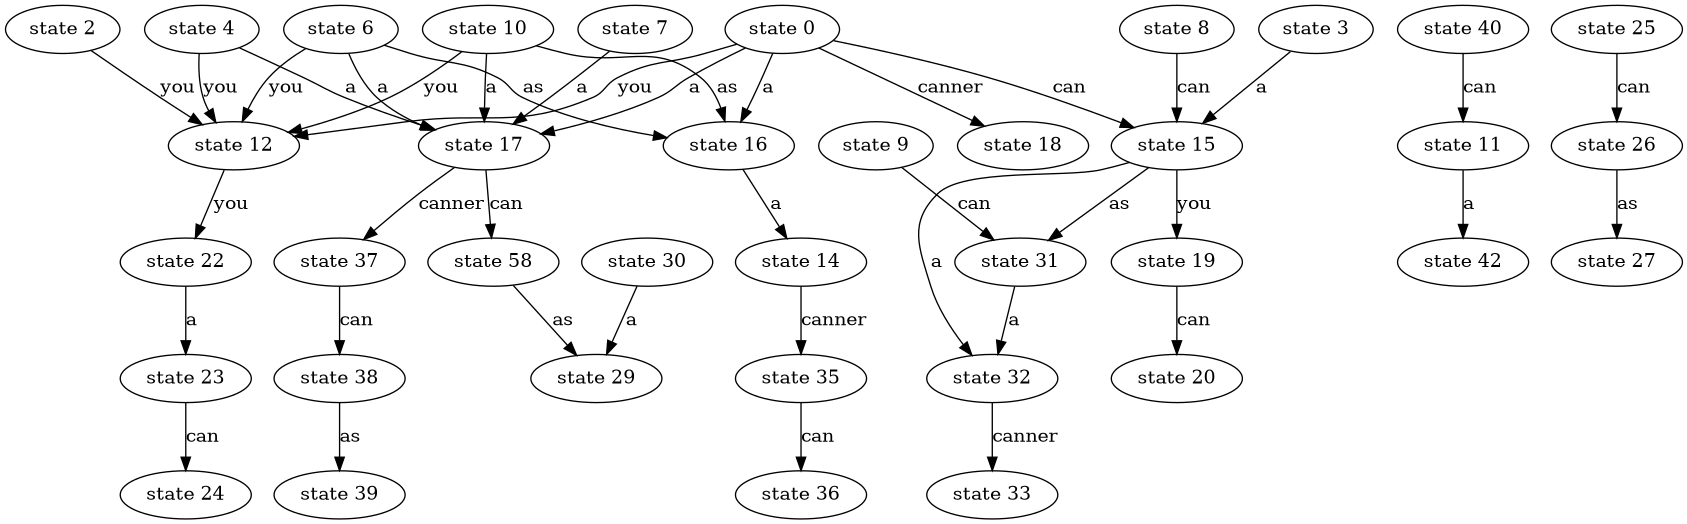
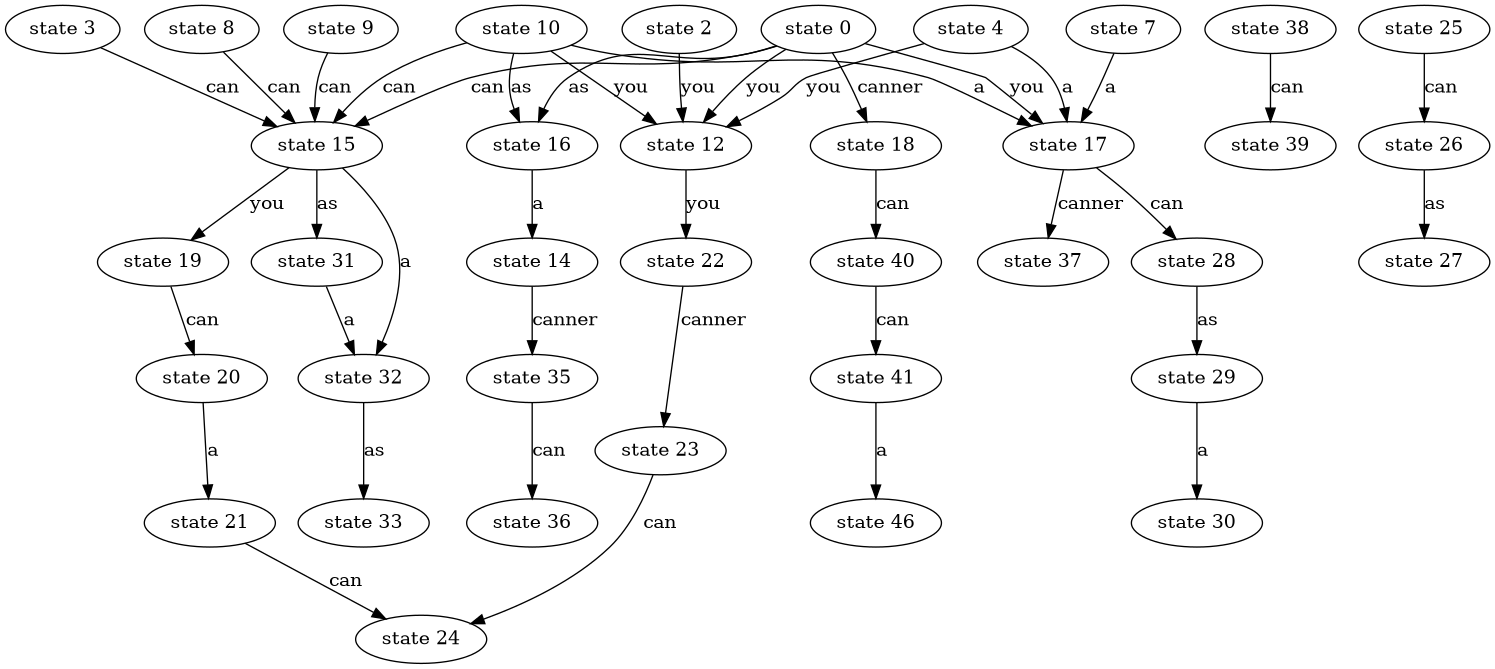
(341, 29) -> none
none -> (399, 68)
(695, 88) -> (1027, 88)
(768, 88) -> (579, 88)
(1262, 88) -> (223, 88)
(1463, 146) -> (876, 379)
none -> (876, 197)
(944, 201) -> (318, 79)
(493, 262) -> (1197, 262)
(1463, 262) -> (876, 523)
(340, 314) -> none
(625, 314) -> (1197, 444)
(192, 320) -> (713, 320)
(350, 437) -> (1287, 88)
(1025, 437) -> (374, 451)
none -> (210, 523)
